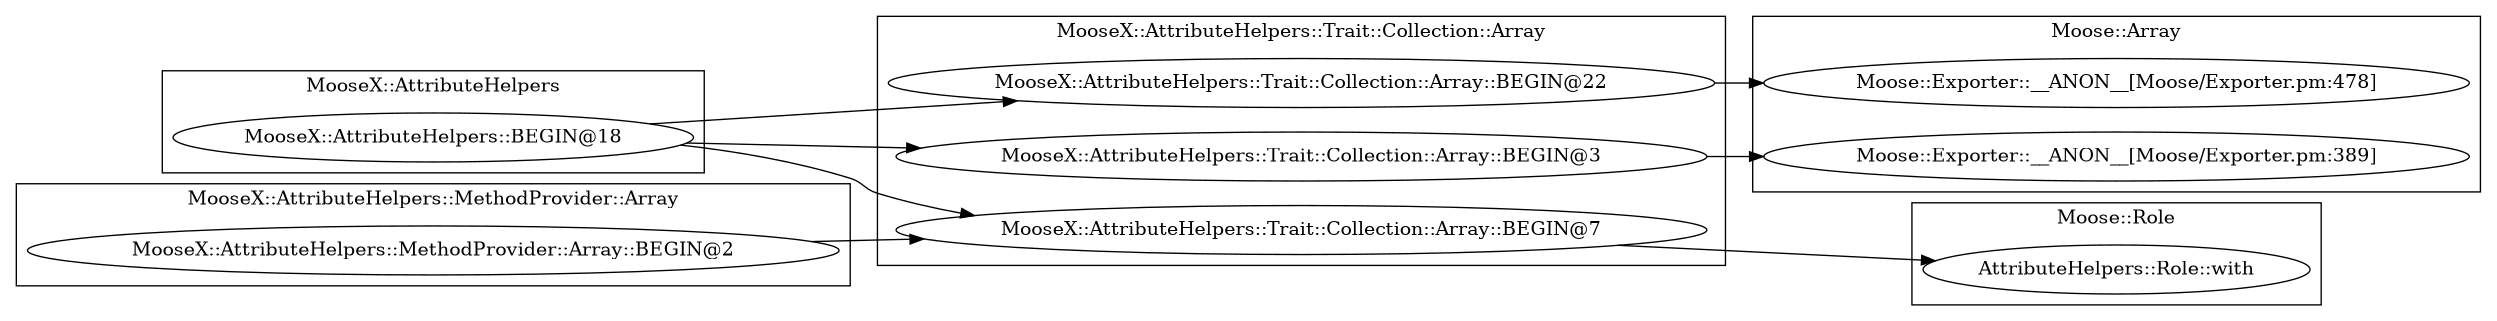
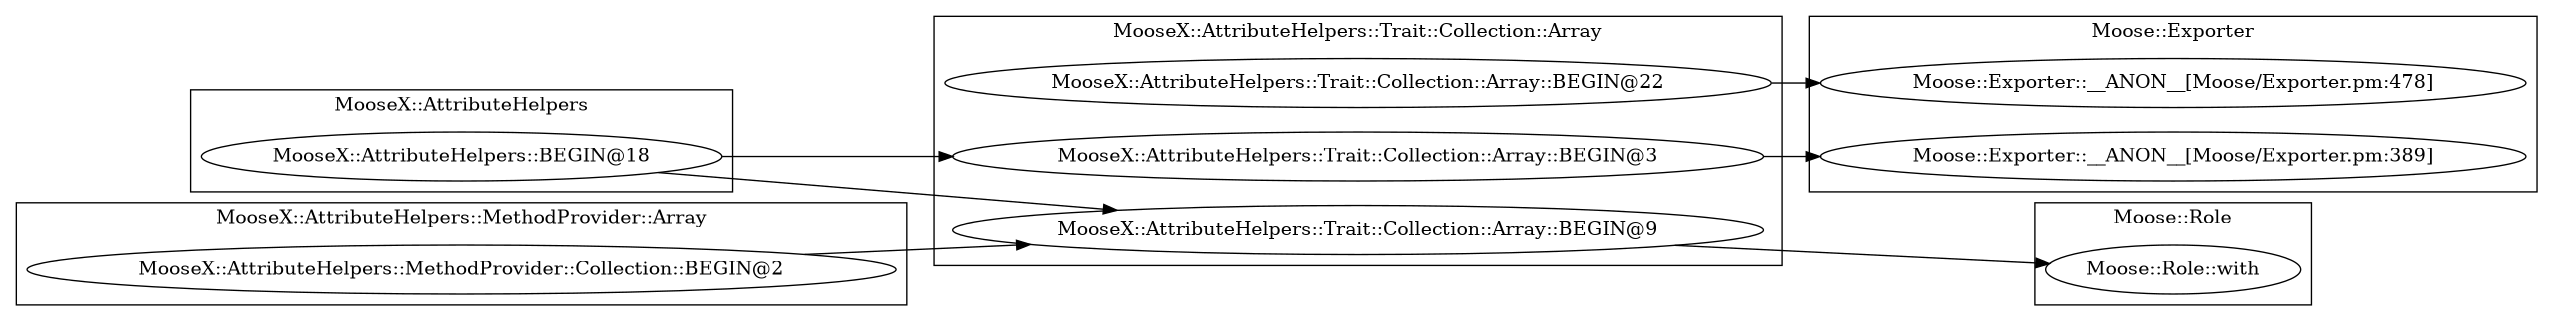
(2117, 32) -> (2173, 32)
(827, 113) -> none
(1301, 230) -> (1358, 230)
(433, 250) -> (462, 270)
(2117, 270) -> (2173, 270)
